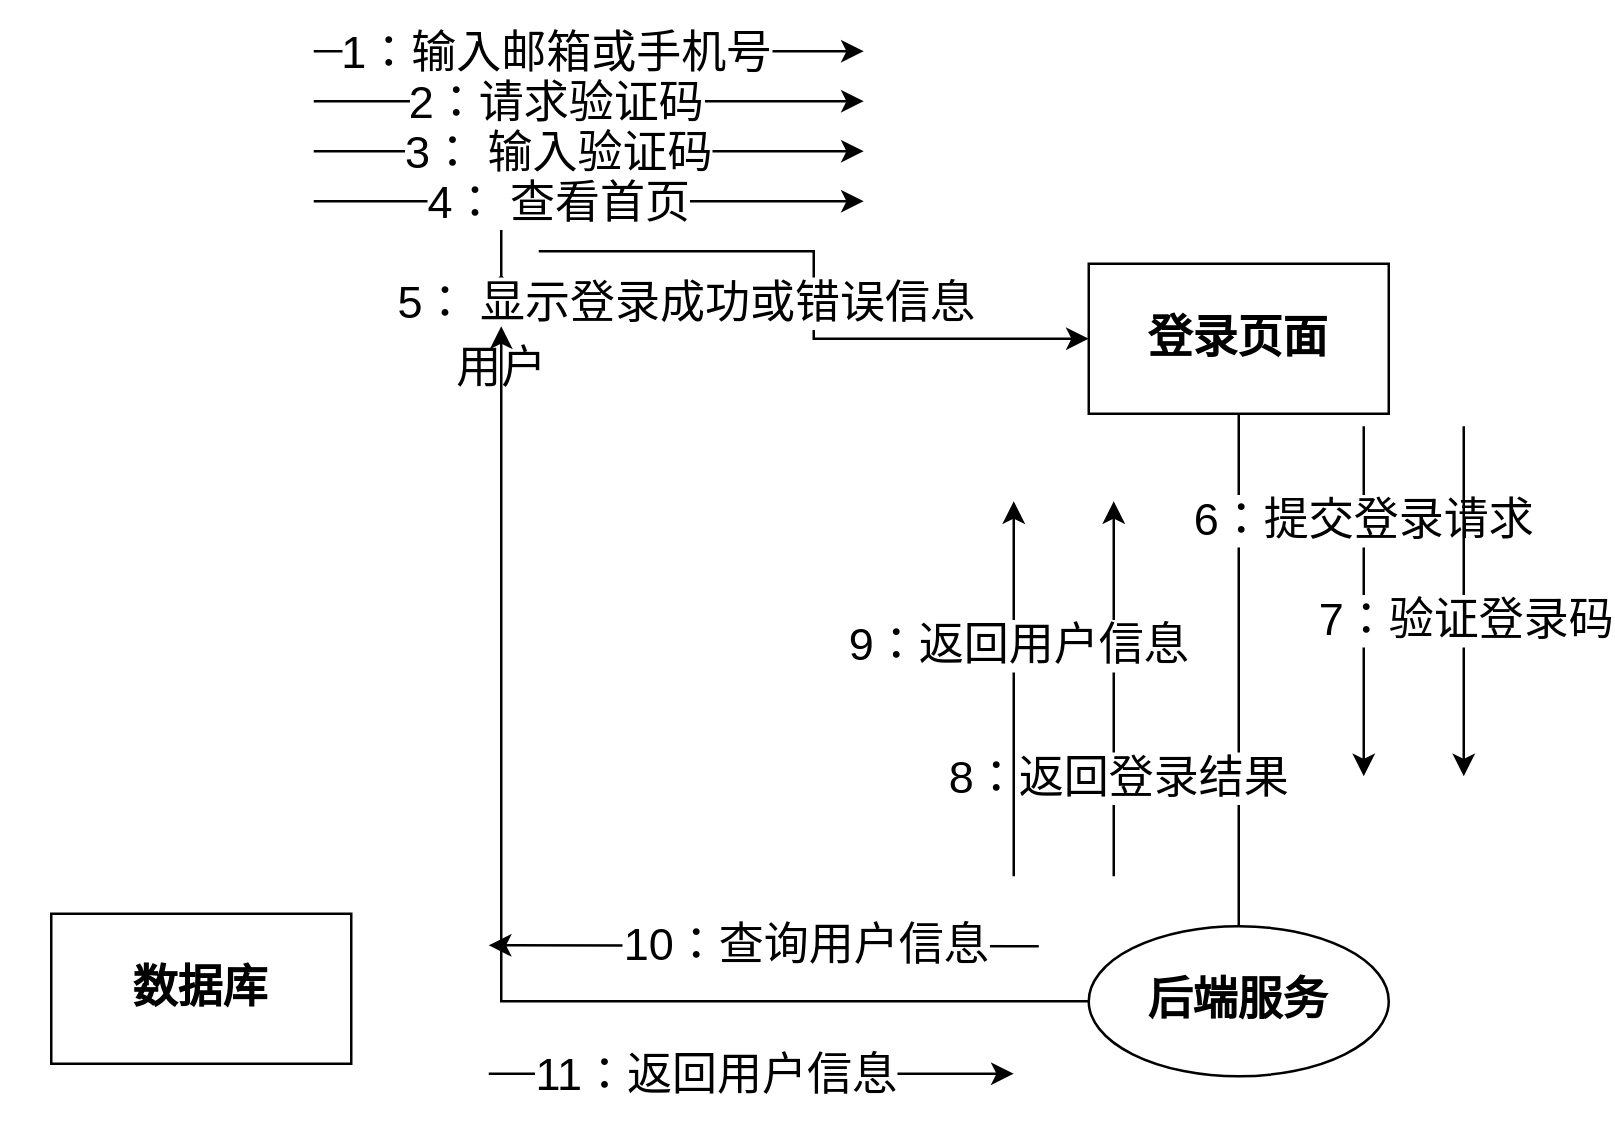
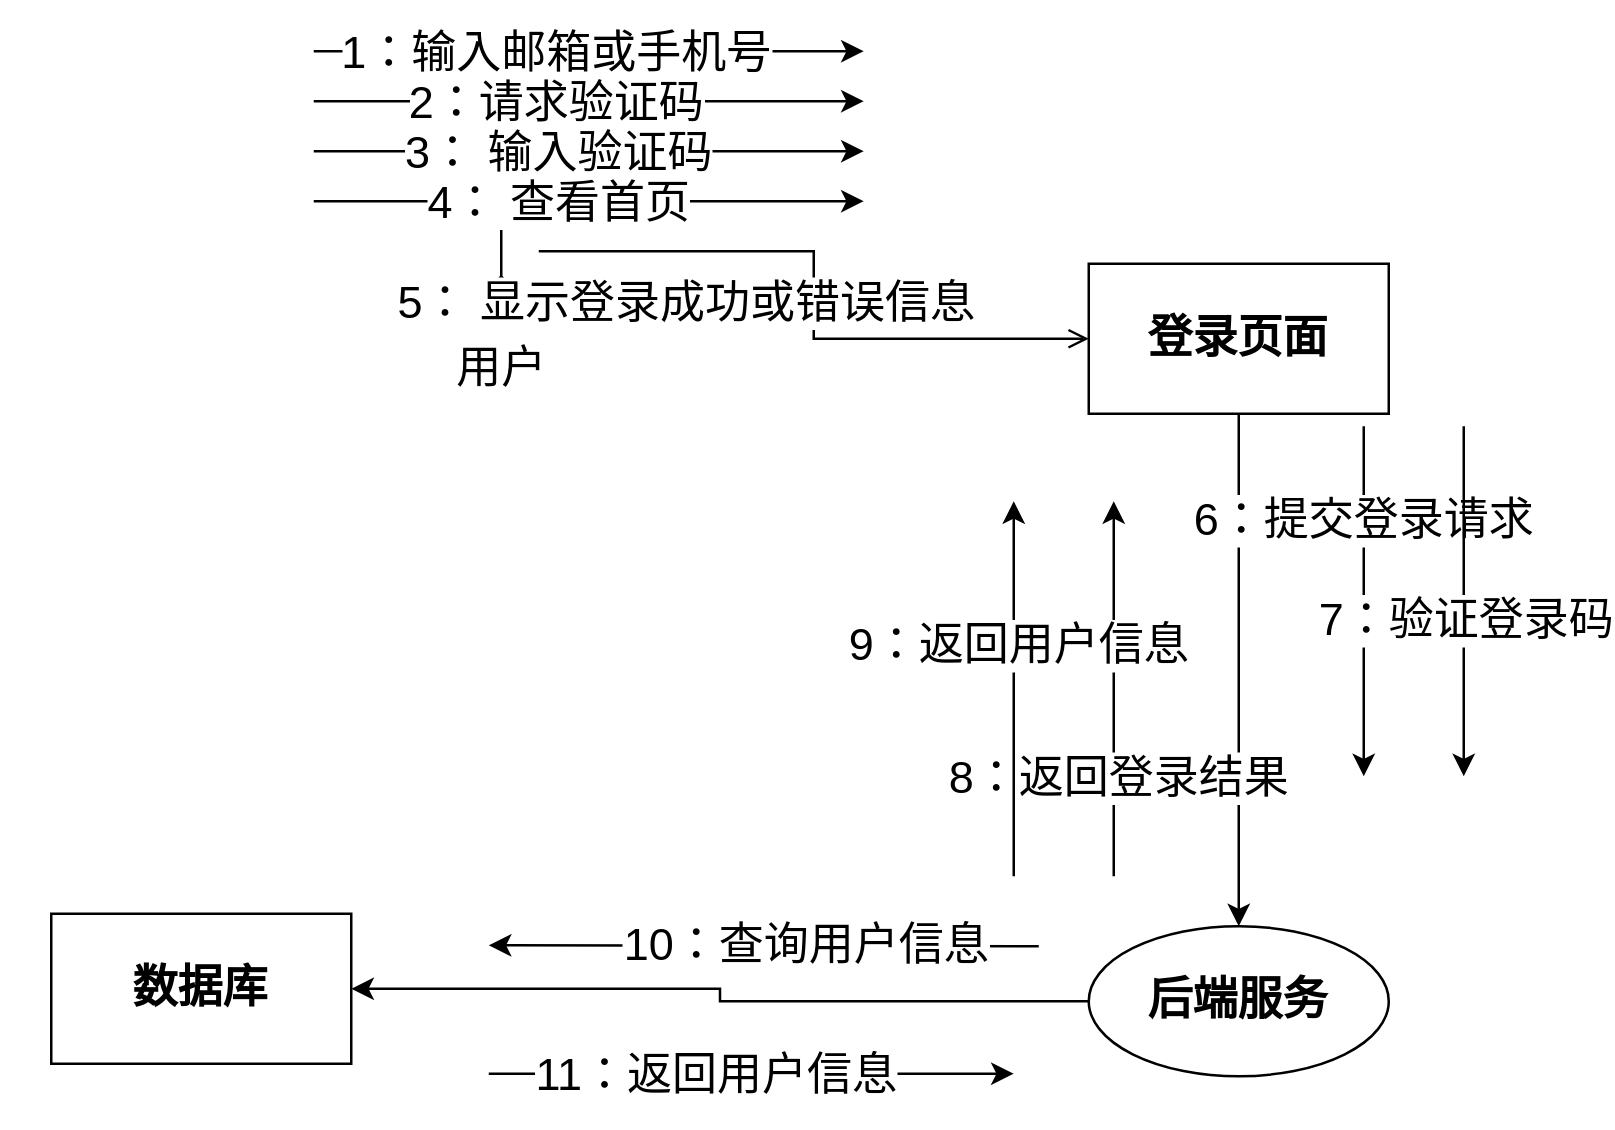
(1070, 339) -> (1074, 339)
(501, 641) -> (551, 989)
(1239, 915) -> (1239, 908)
